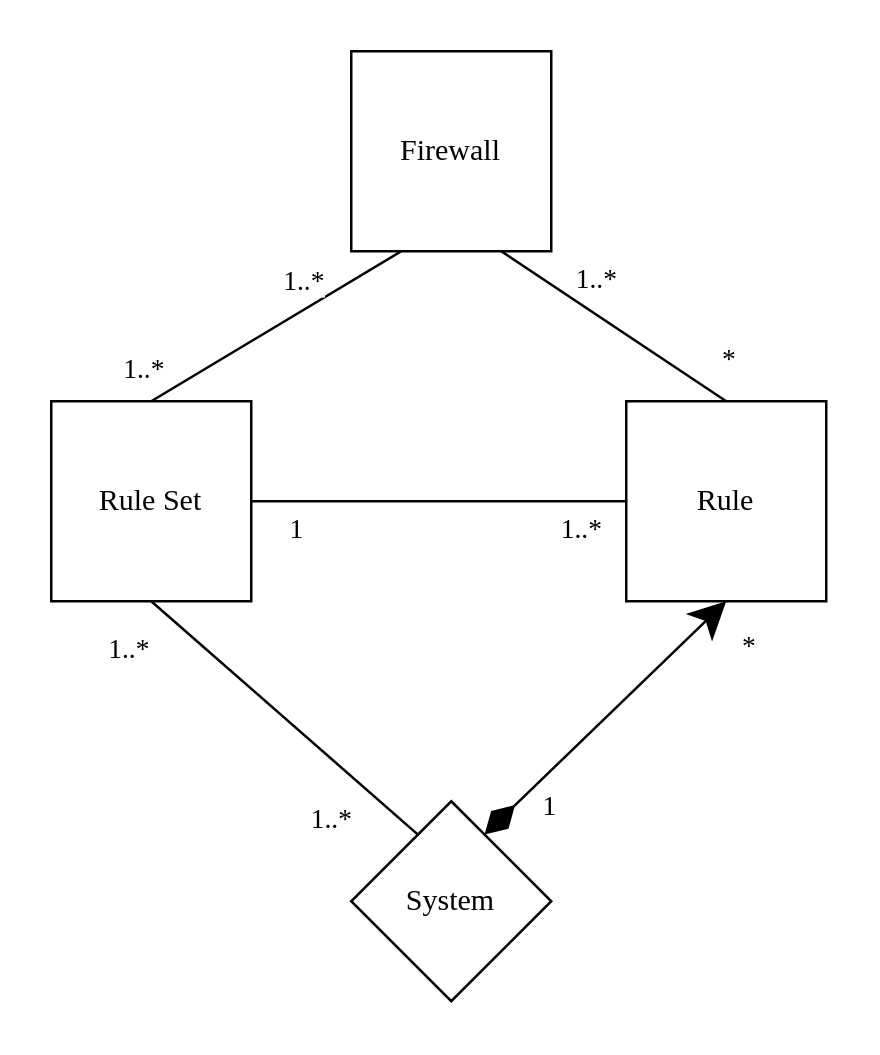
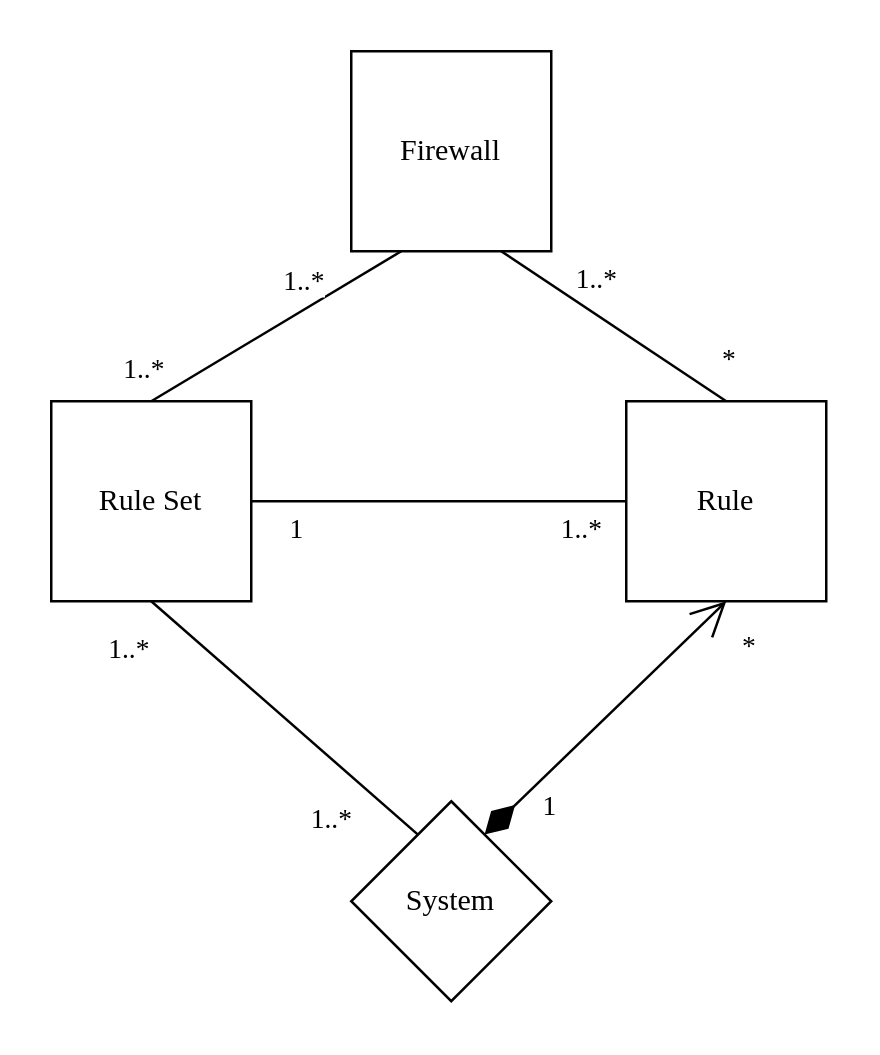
(705, 622) -> (712, 615)
